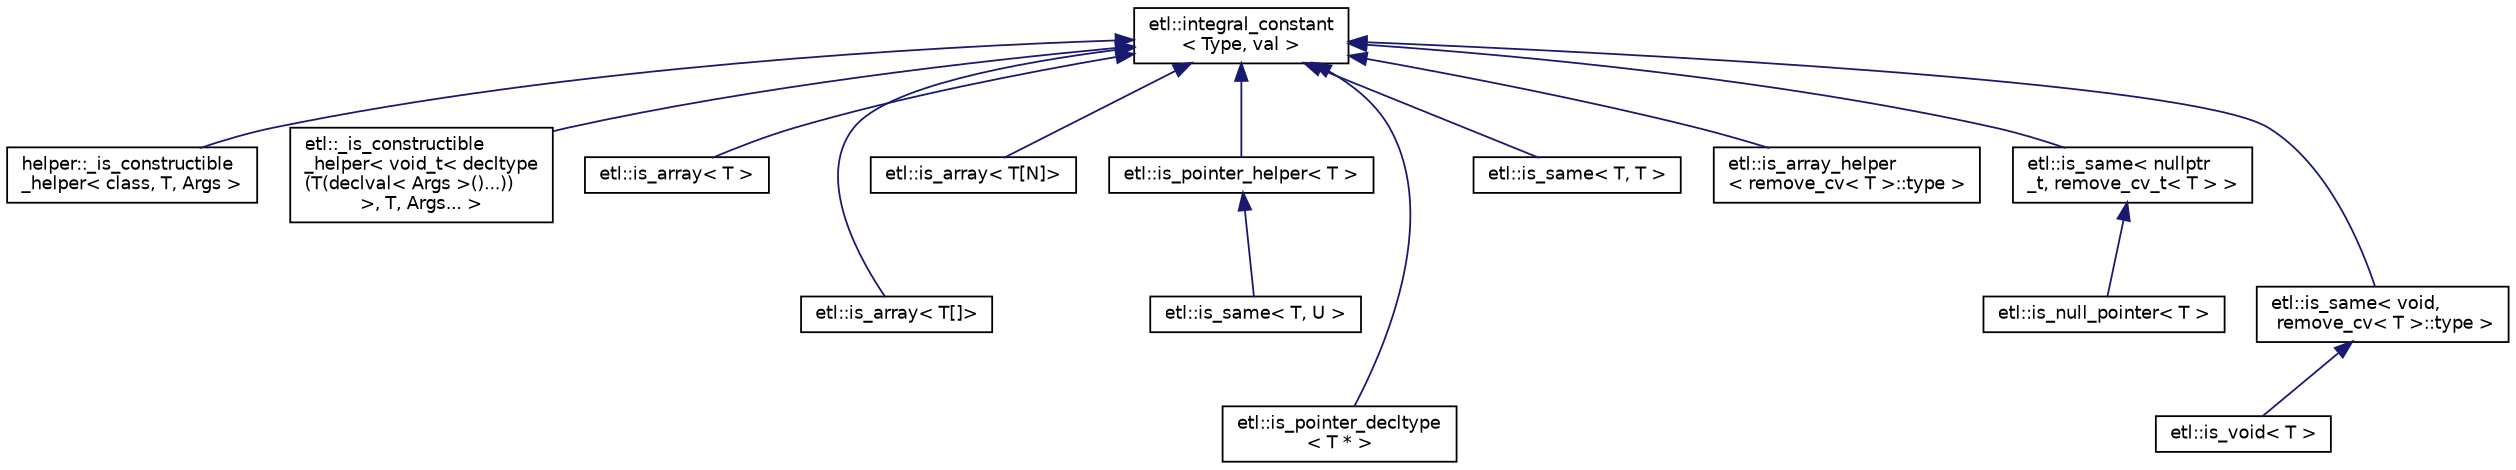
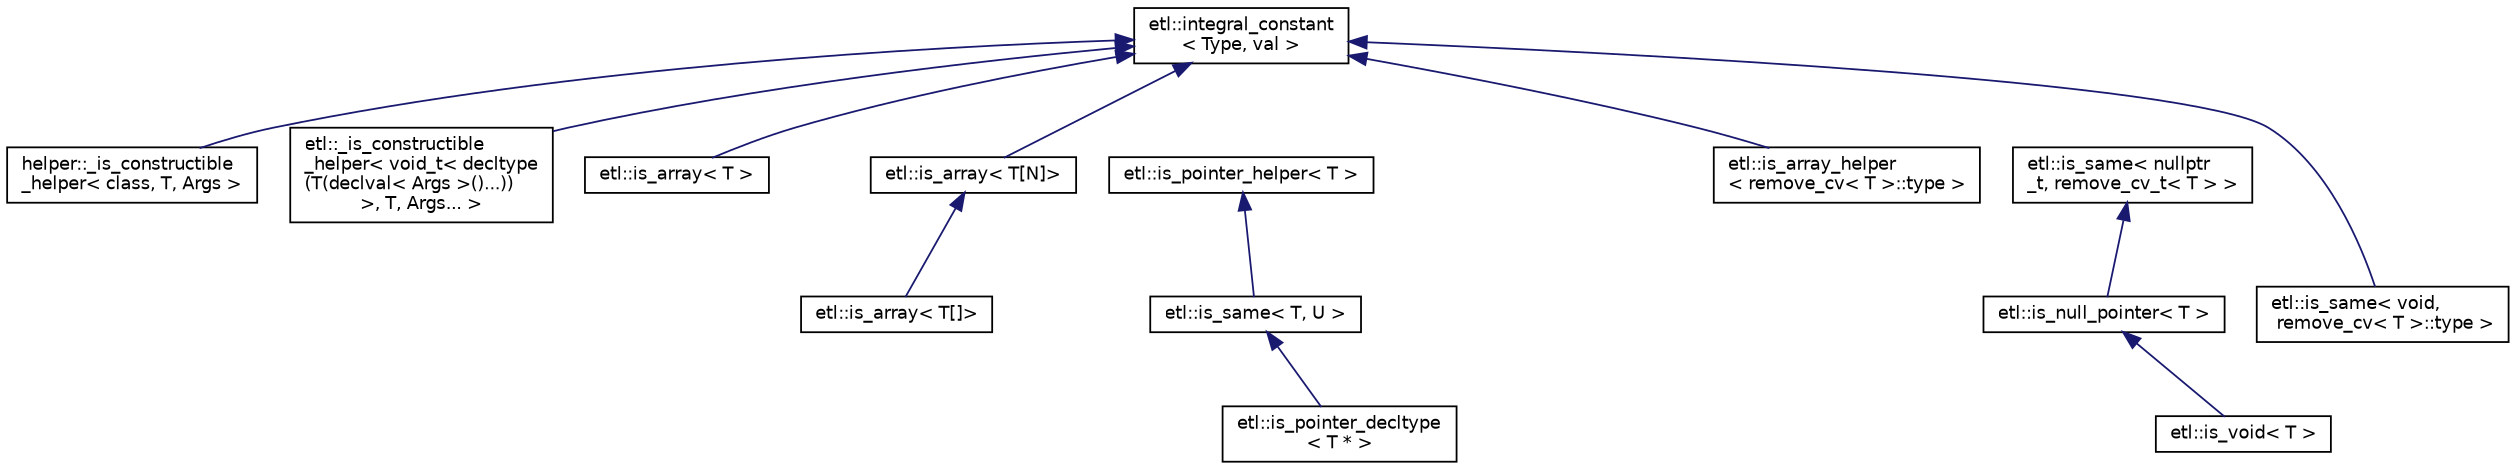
(1719, 80) -> none
(1241, 119) -> none
(854, 127) -> (931, 253)
(1577, 175) -> none
(1409, 228) -> (1300, 377)
(2300, 385) -> (2181, 380)
